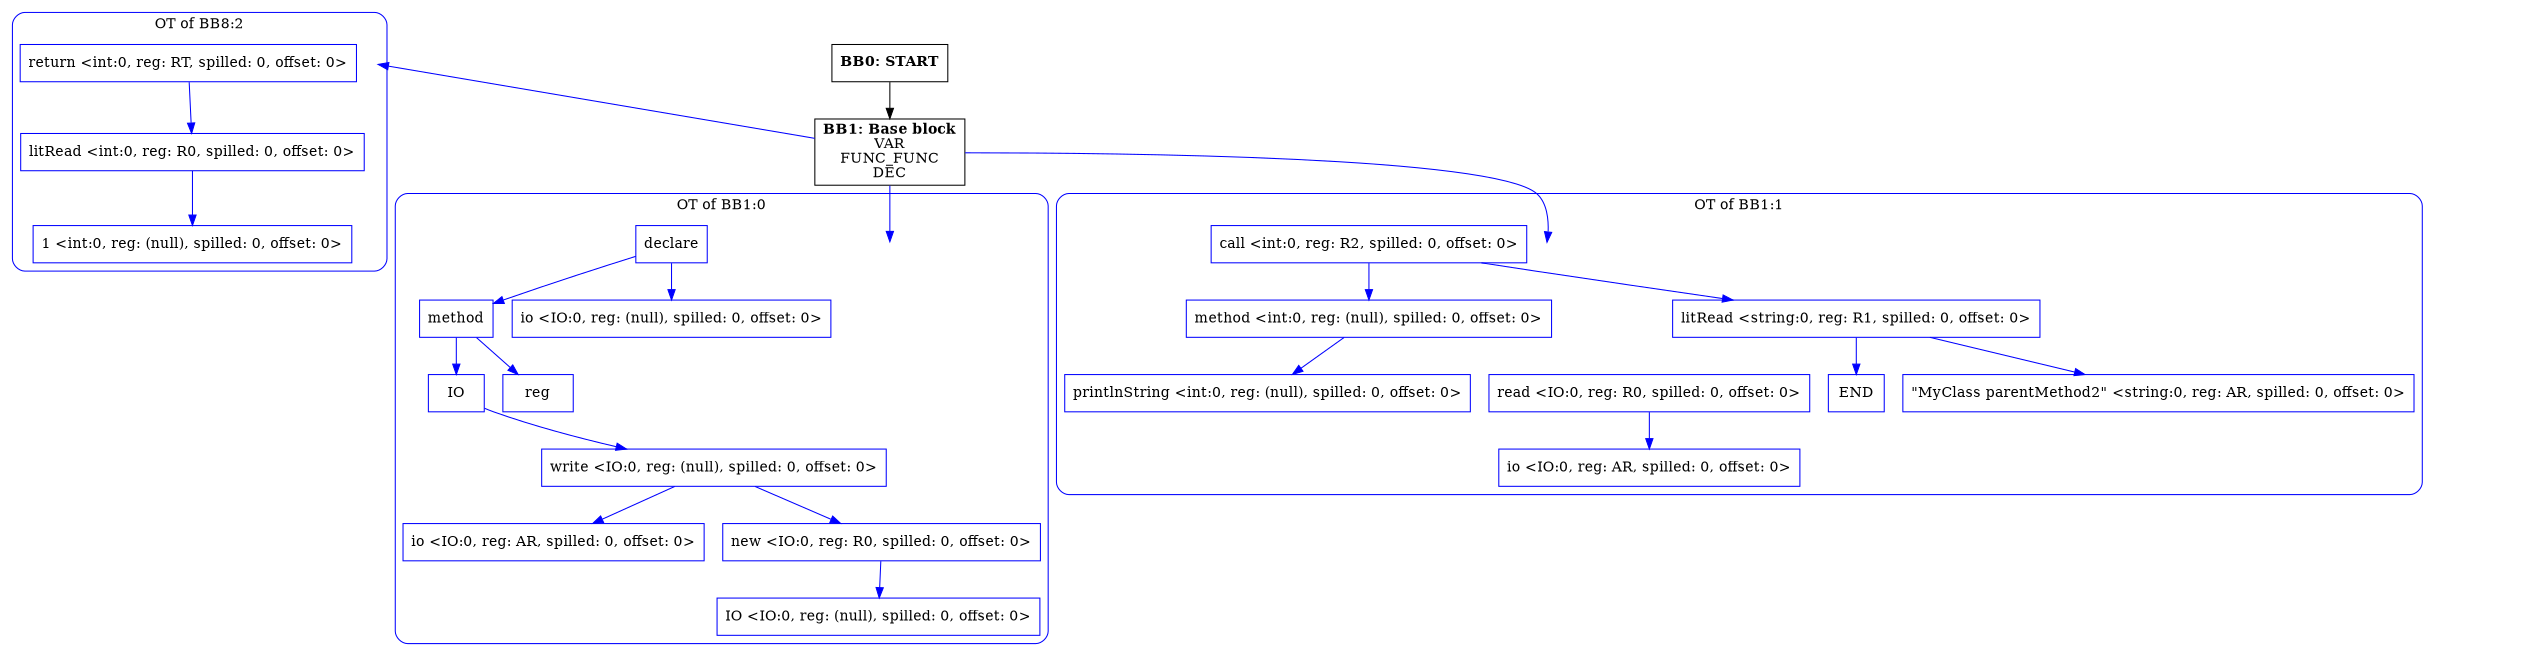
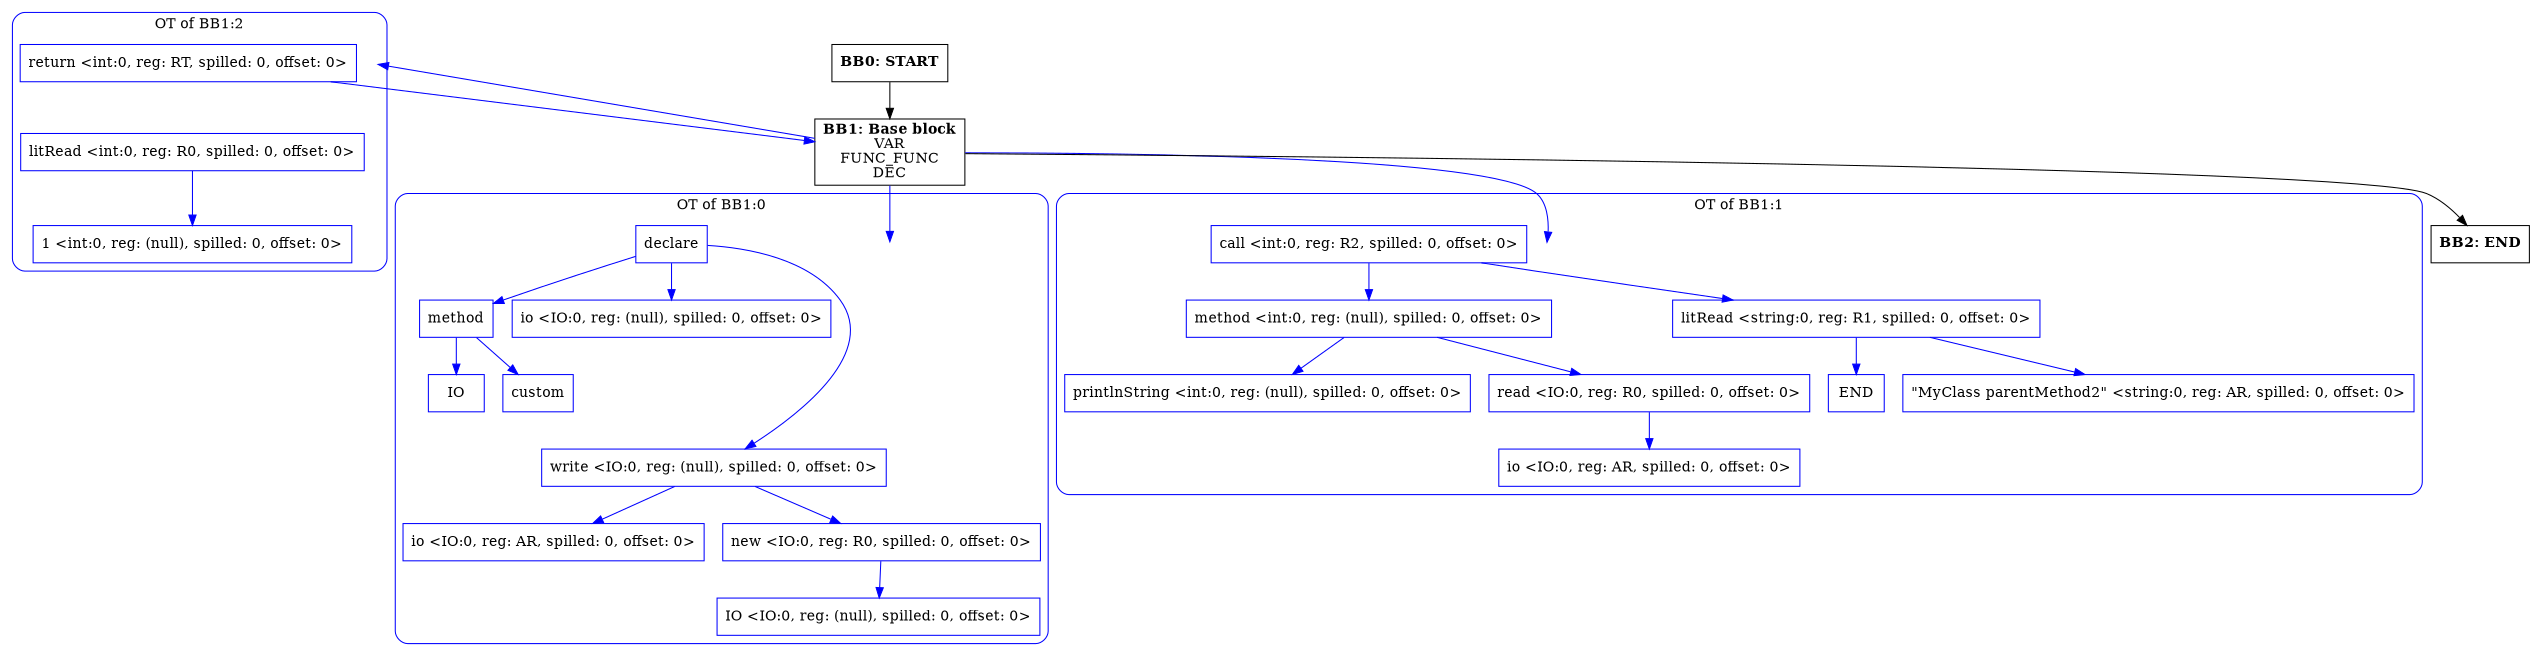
(200, 24) -> (200, 24)
(190, 102) -> (567, 111)
none -> (2480, 244)
none -> (1504, 355)
(538, 393) -> (538, 393)
(550, 430) -> (848, 317)
